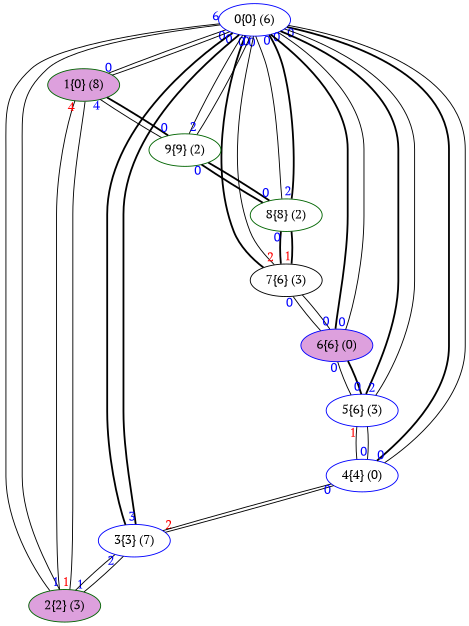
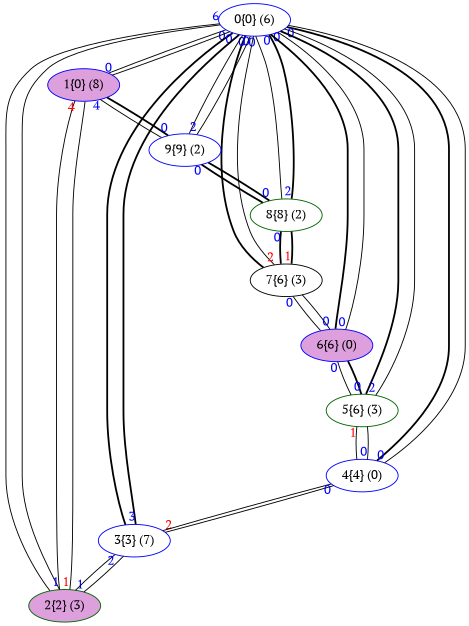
(84, 85) -> (84, 85)
(185, 150) -> (185, 150)
(362, 410) -> (362, 410)
